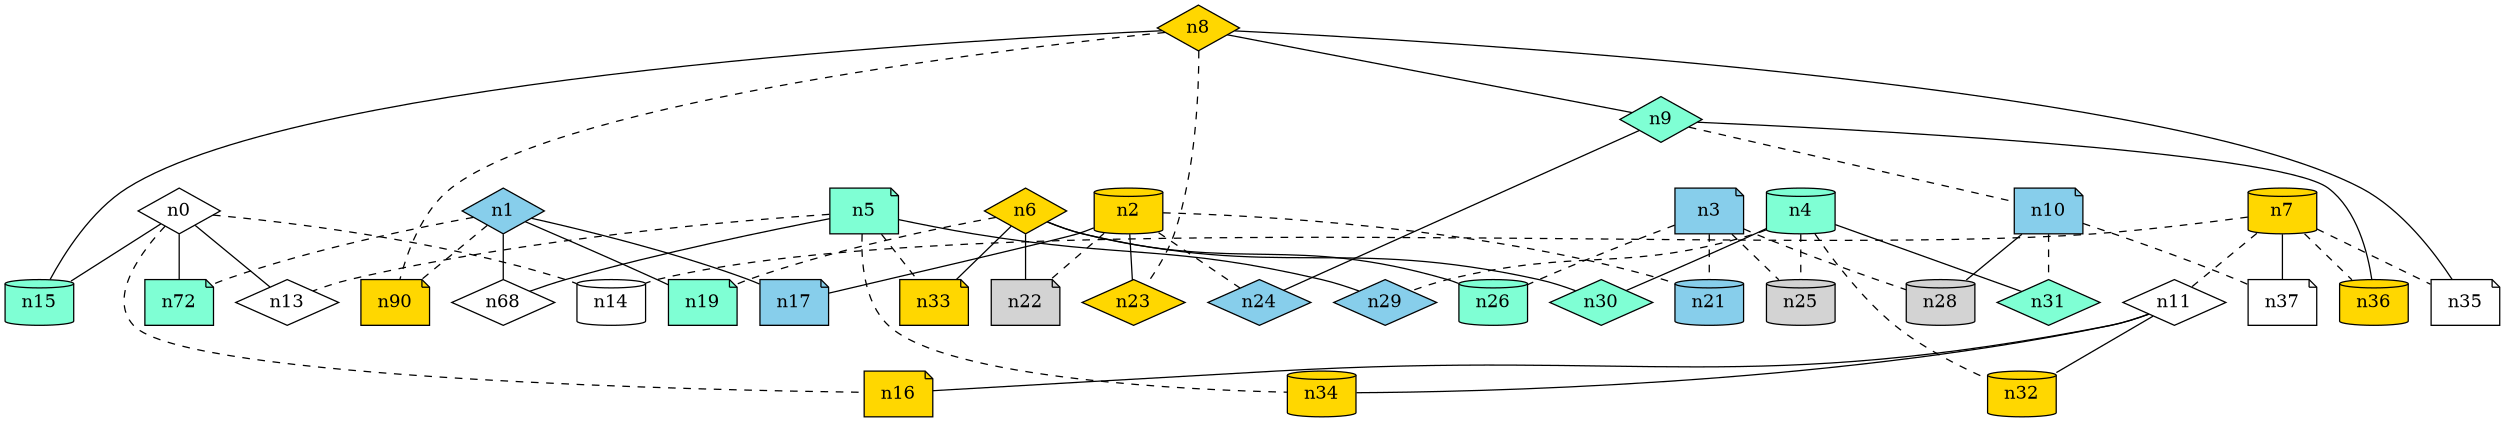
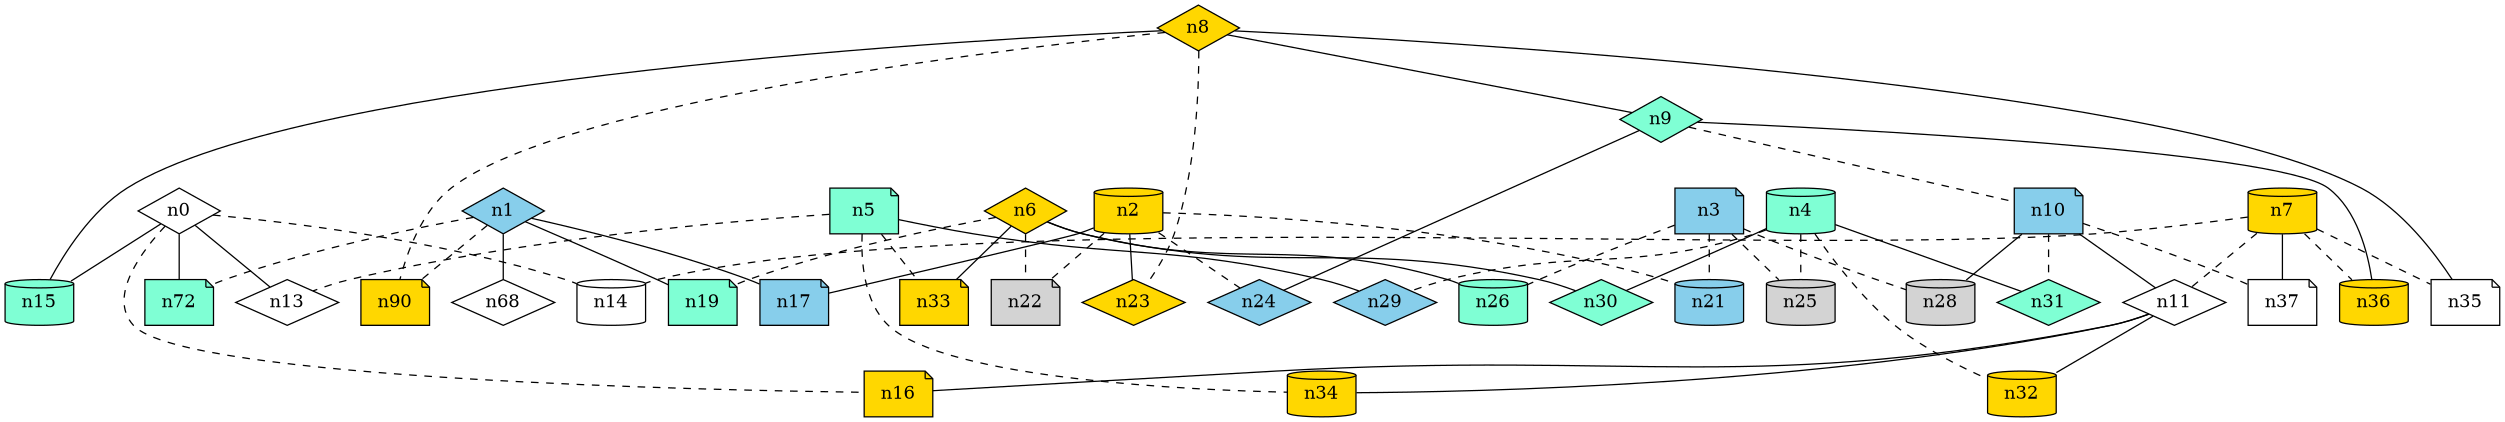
(686, 249) -> none
(1026, 257) -> (1026, 257)
none -> (2117, 261)
